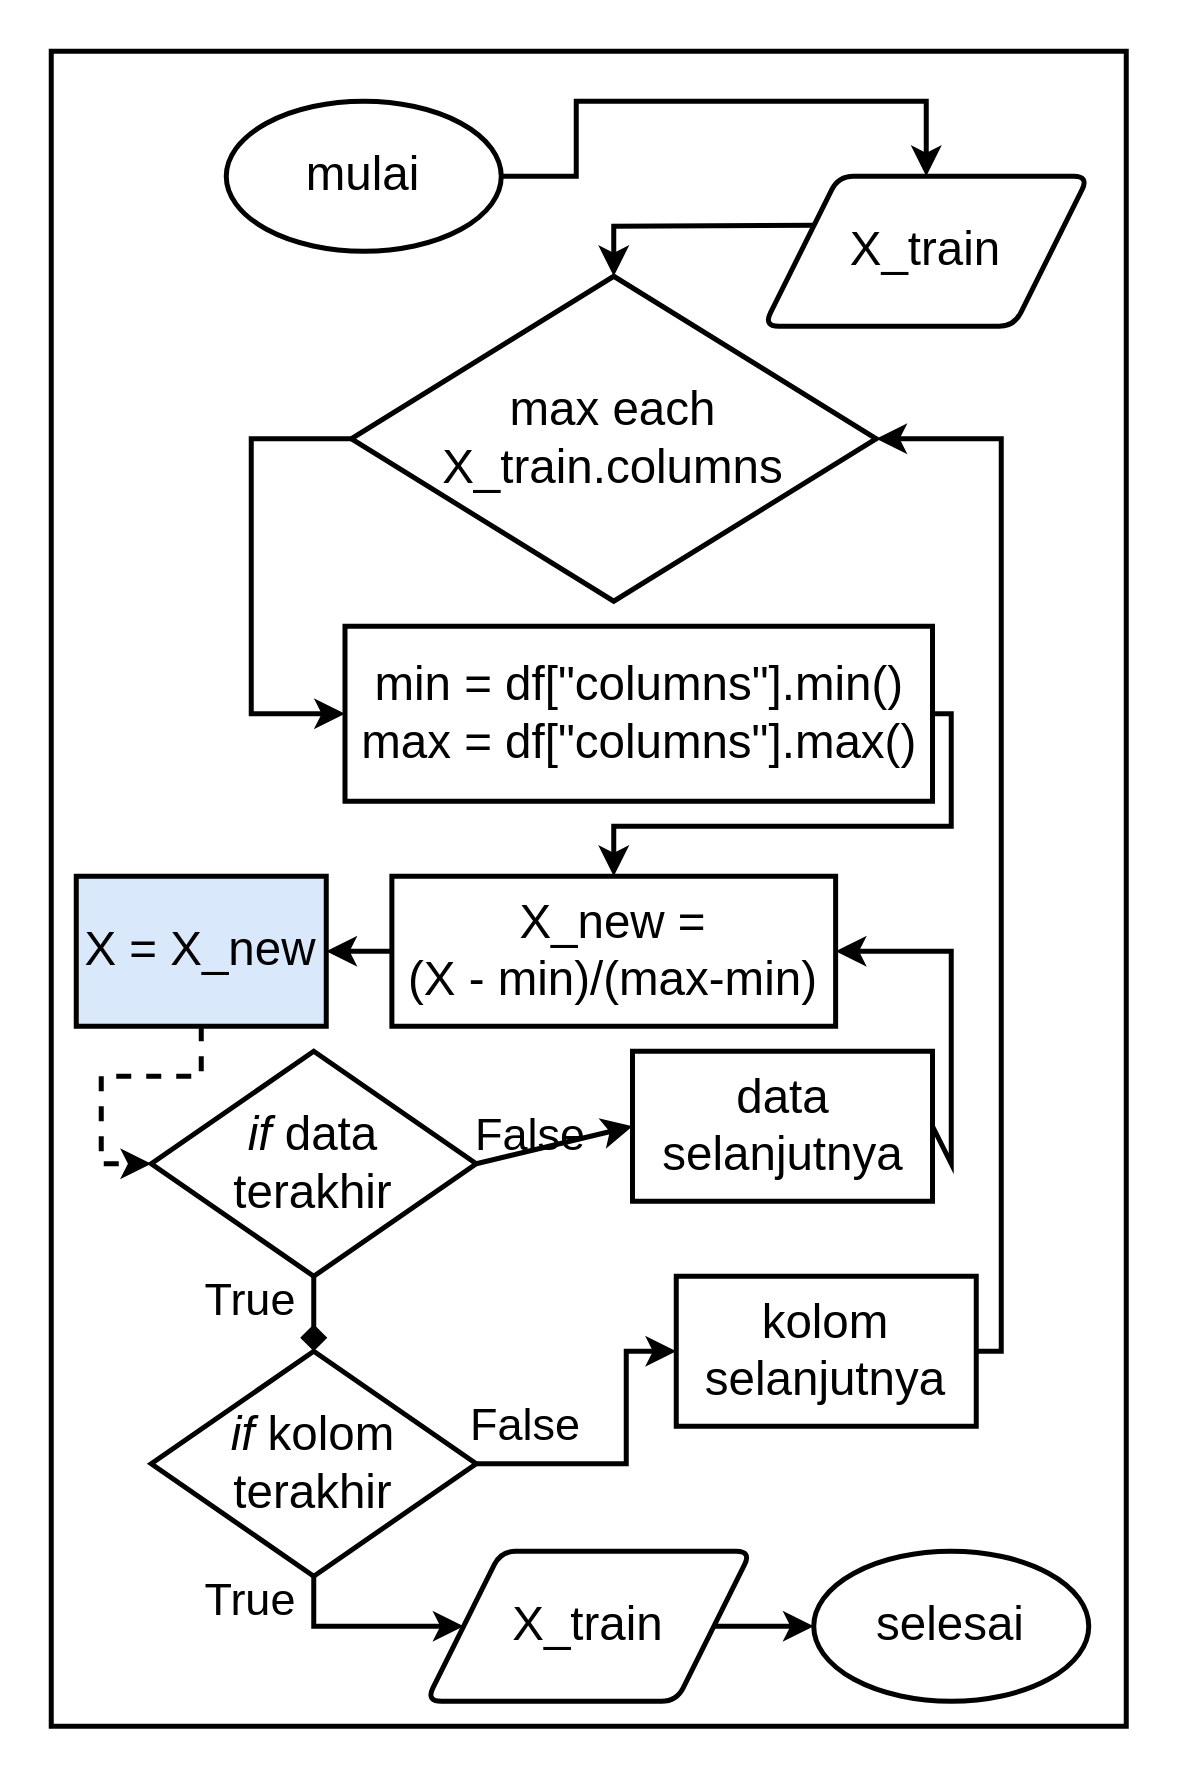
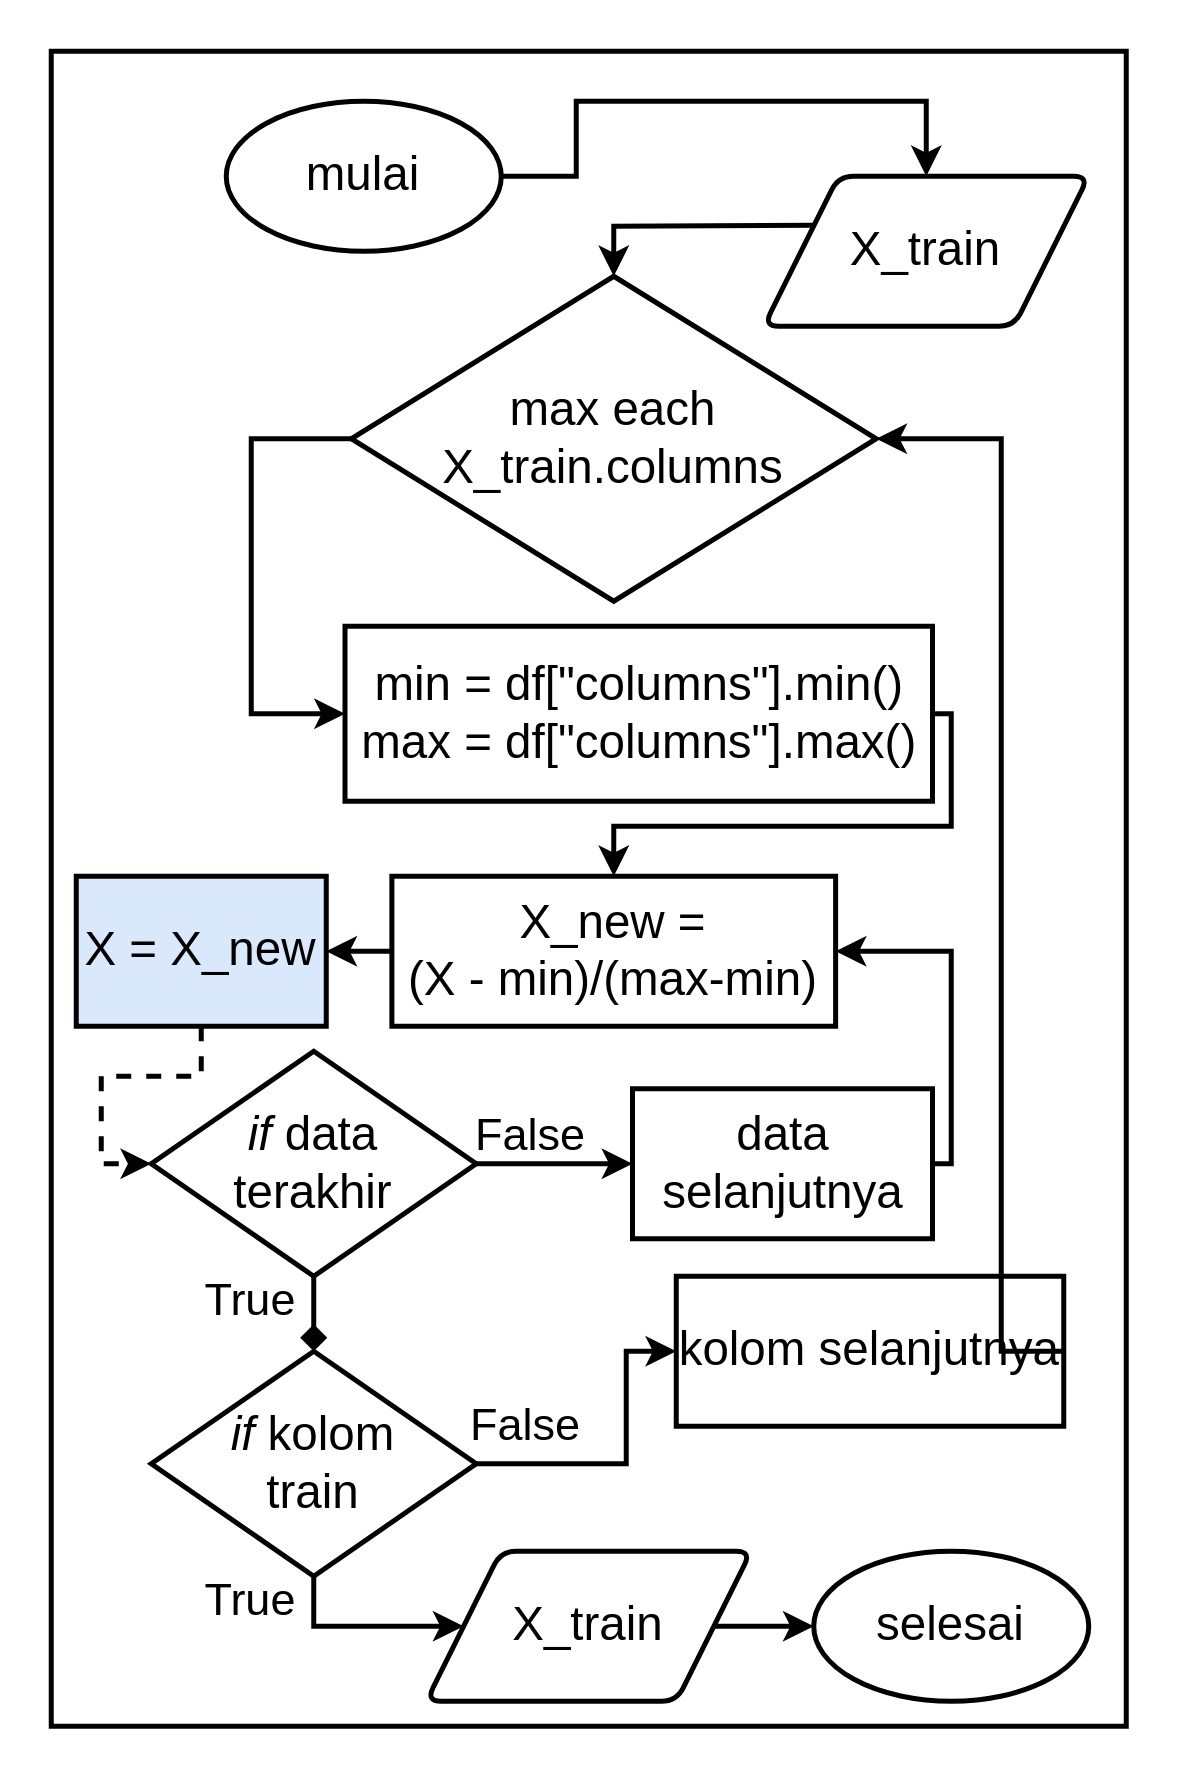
(783, 1126) -> (783, 1164)
(826, 1351) -> (870, 1351)
(314, 1464) -> (314, 1464)
